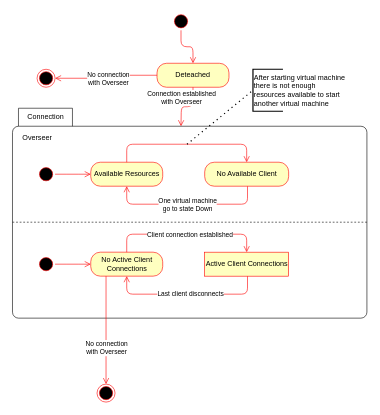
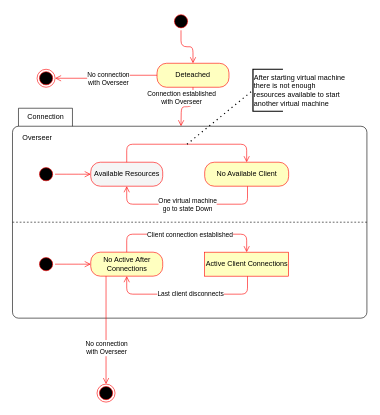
(127, 174) -> (127, 174)
(127, 264) -> (127, 264)
